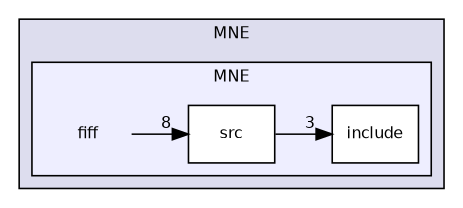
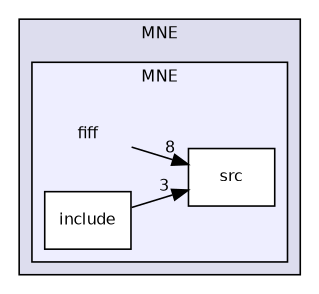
(296, 134) -> (152, 201)
